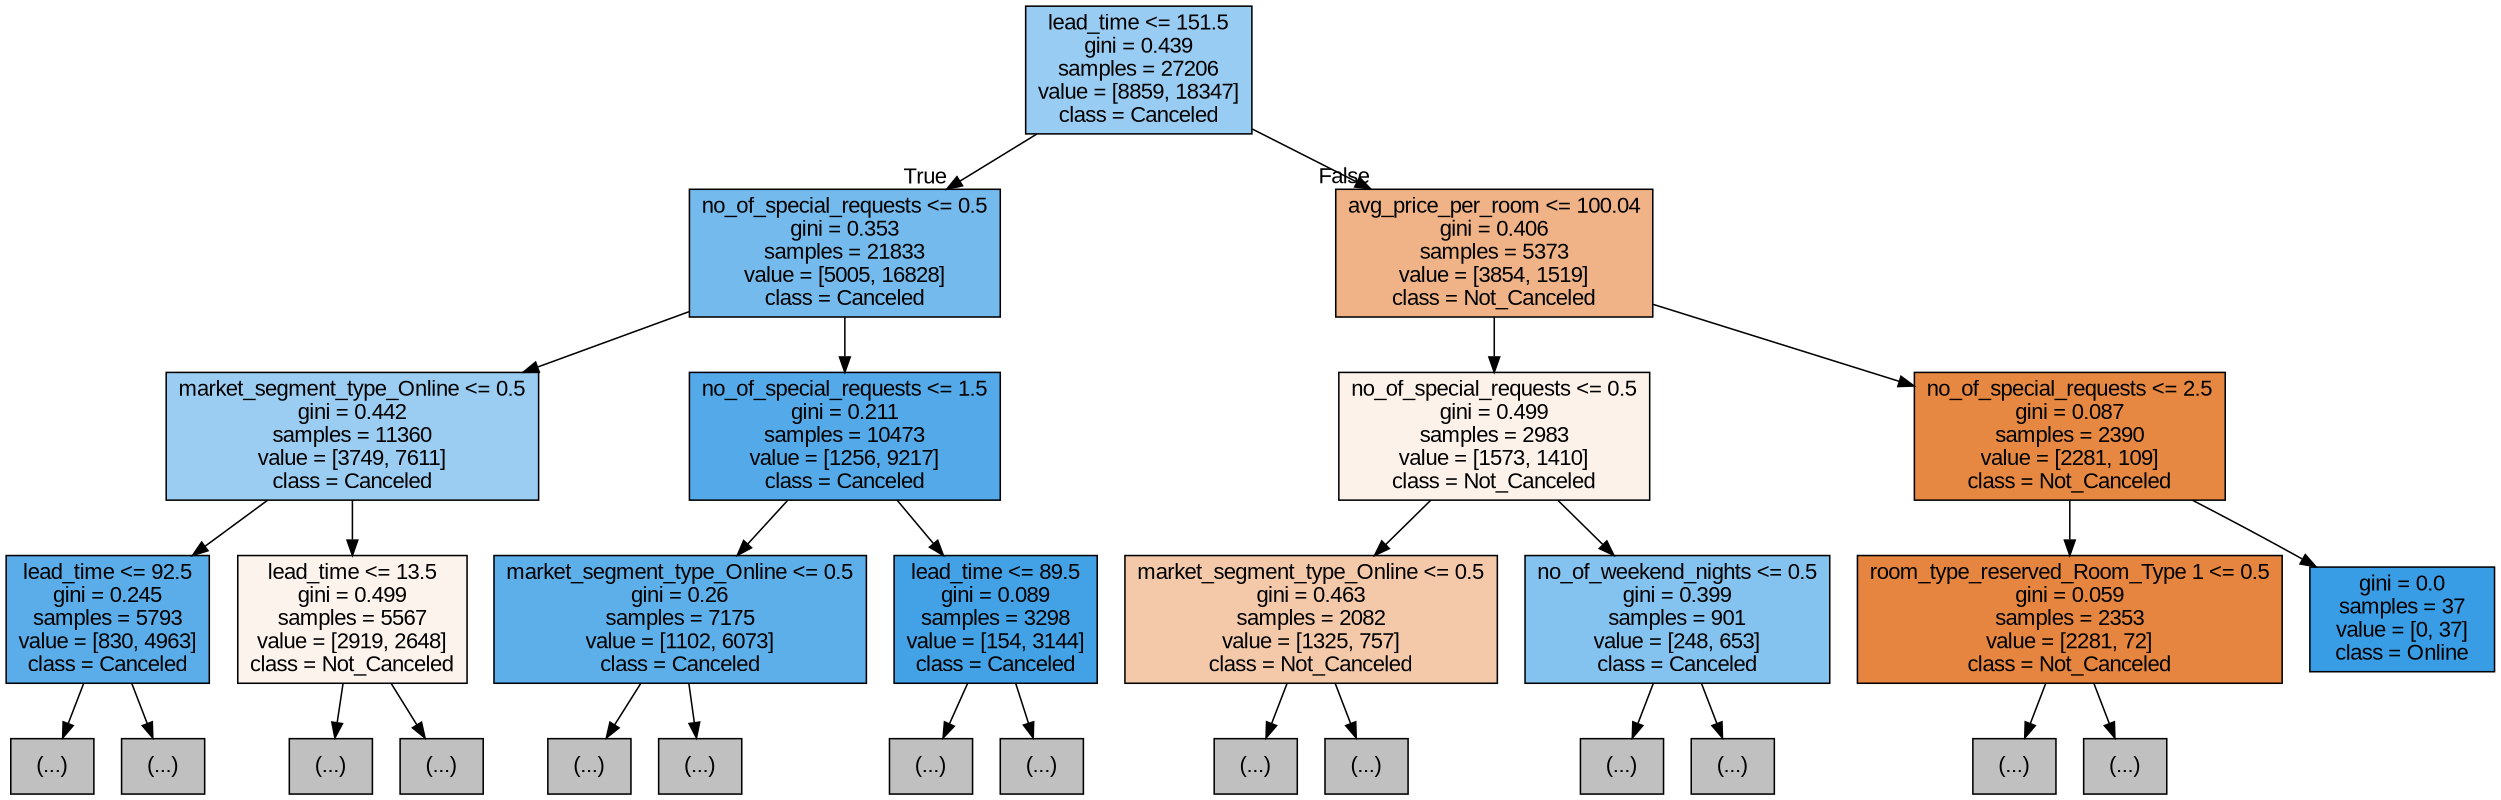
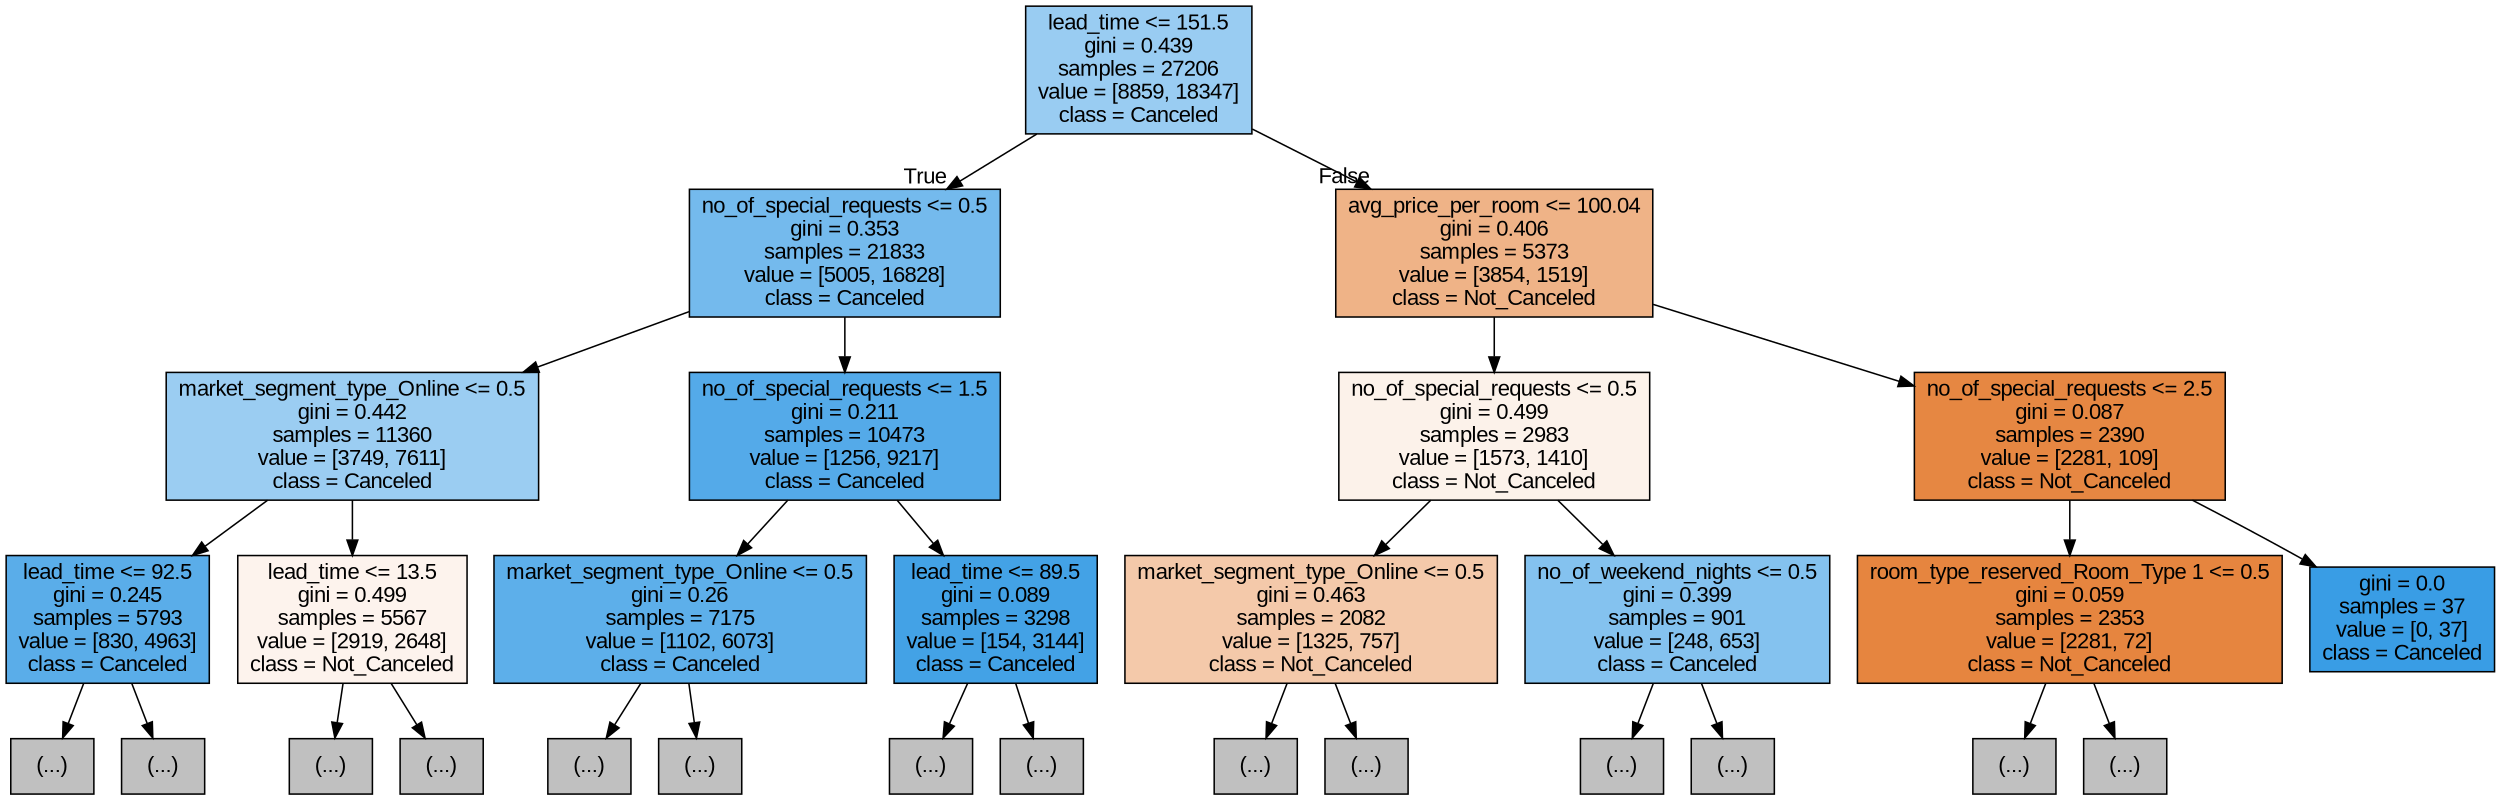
(2402, 619) -> (2402, 619)
